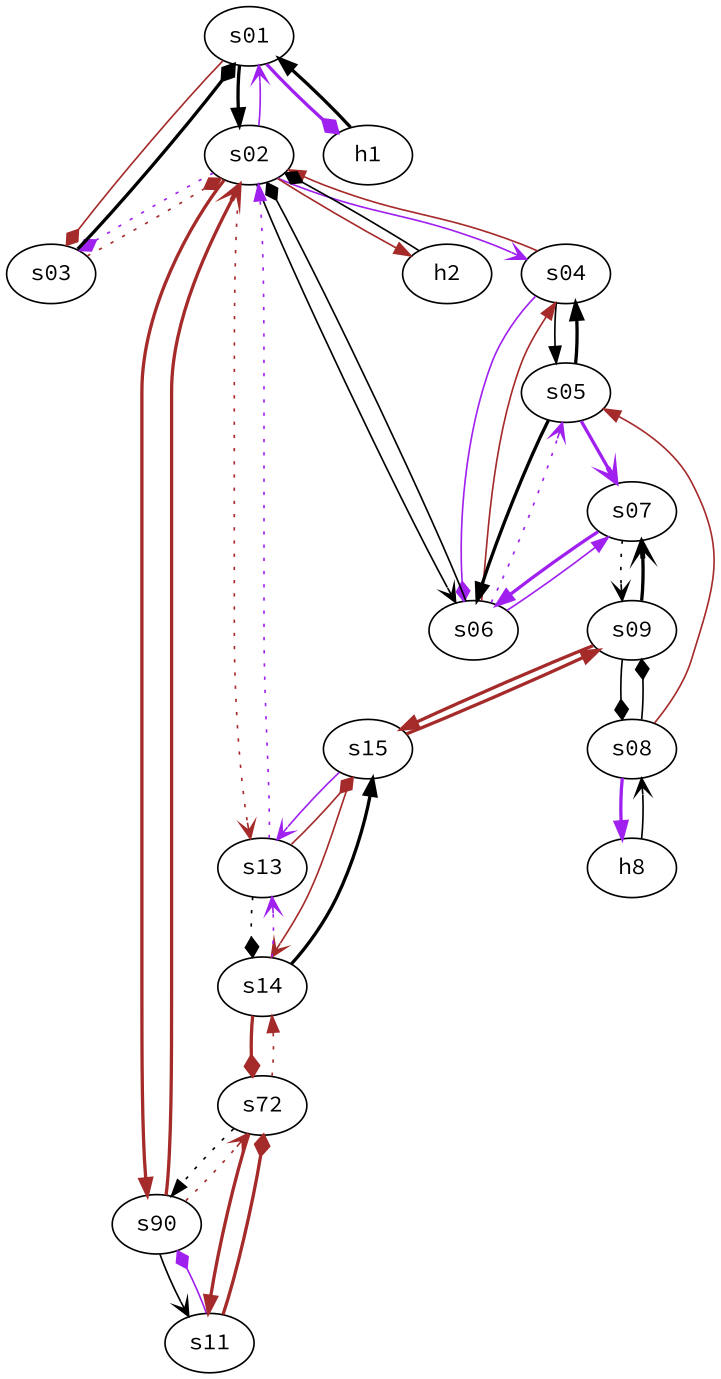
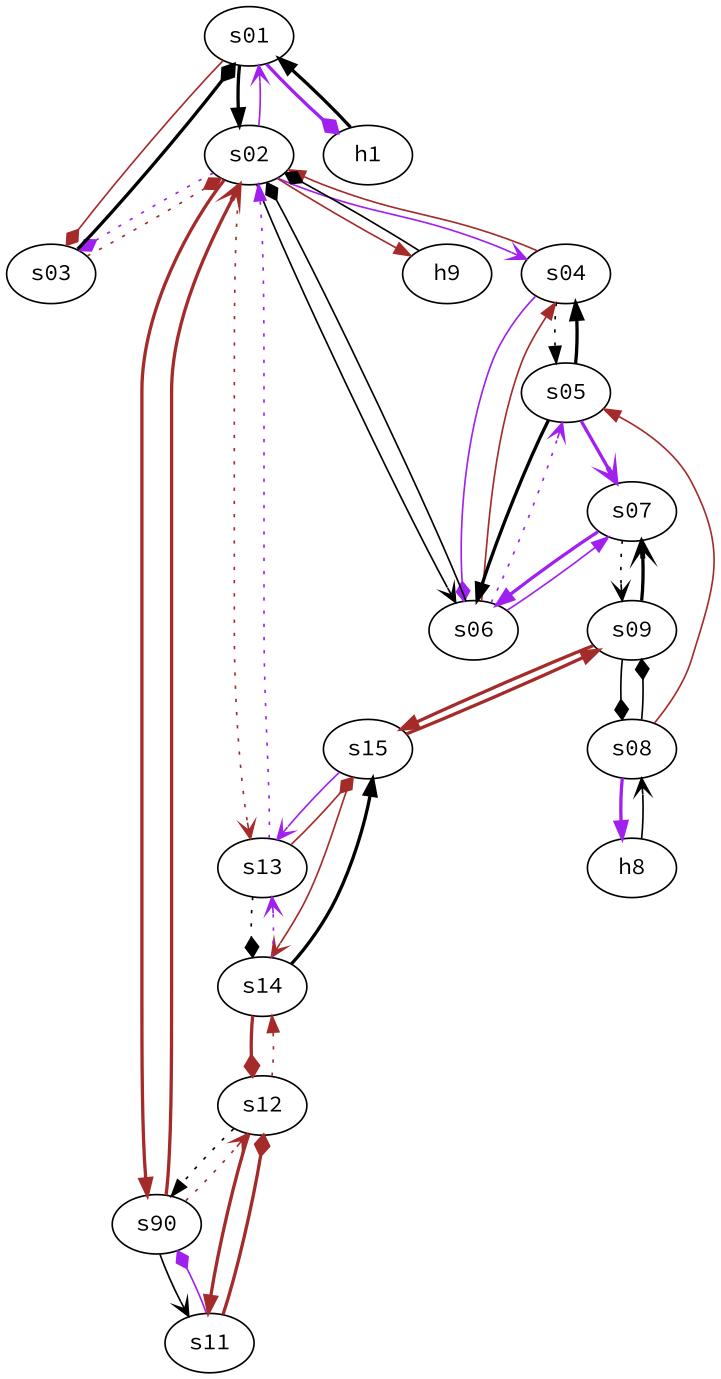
(447, 274) -> (447, 274)
(555, 325) -> (555, 325)
(262, 1106) -> (262, 1106)
